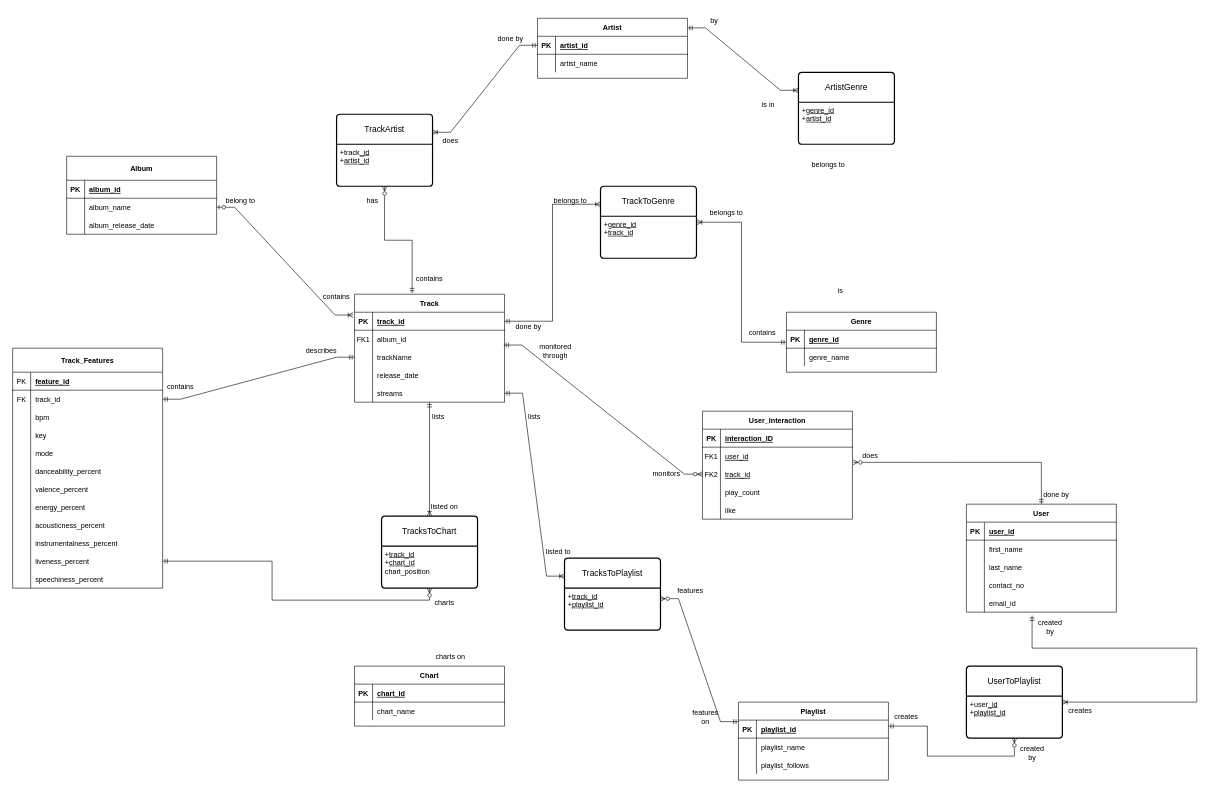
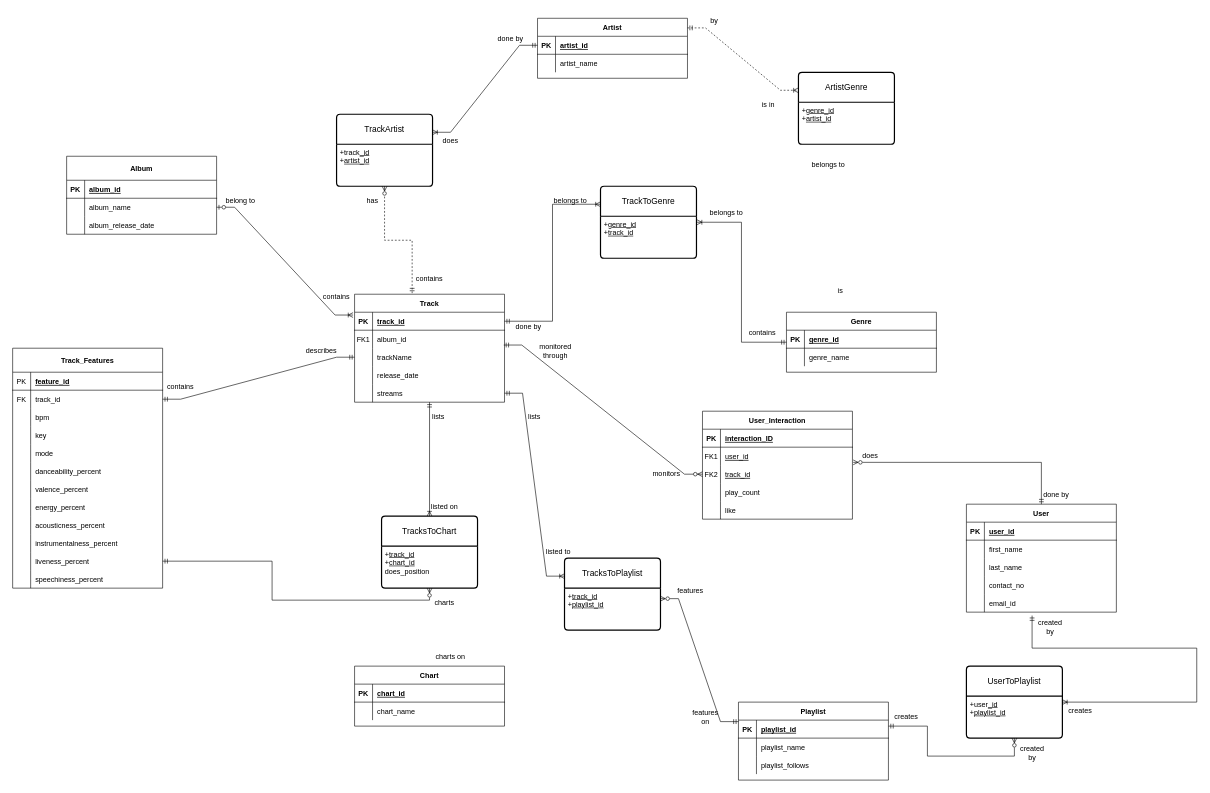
(744, 60) -> (744, 60)
(400, 240) -> (400, 240)
(411, 563) -> (409, 563)
